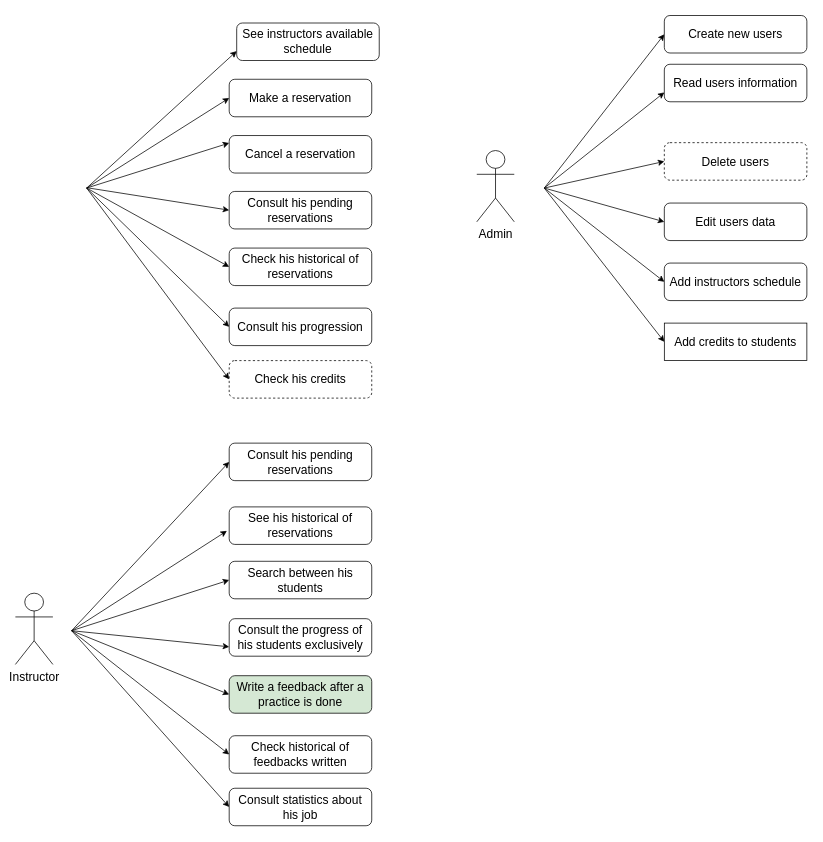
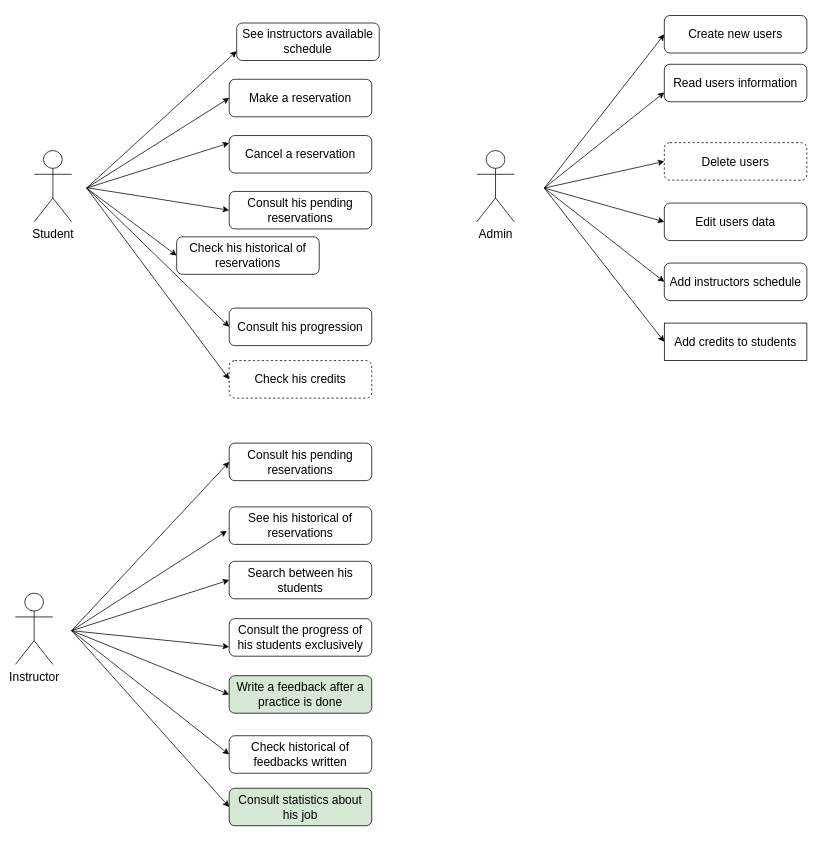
none -> (53, 186)
(300, 267) -> (248, 255)
(300, 807) -> (300, 807)
